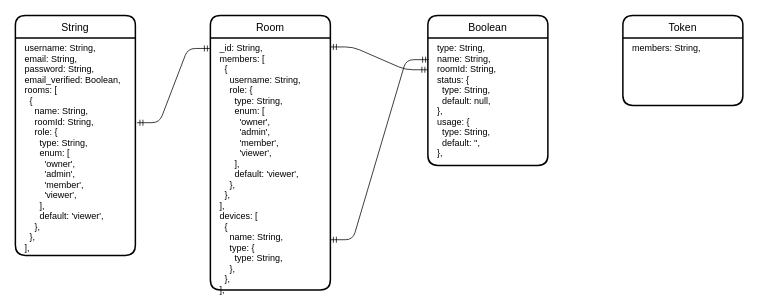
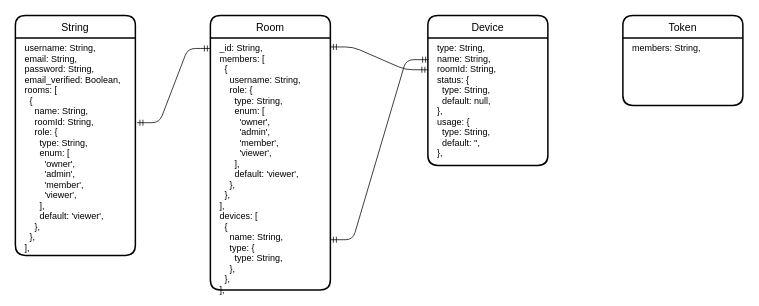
(488, 27) -> (488, 27)
